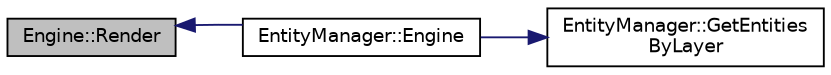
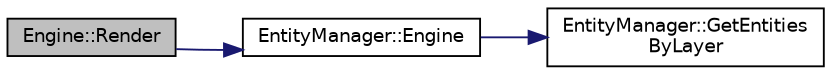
(219, 25) -> (200, 50)
